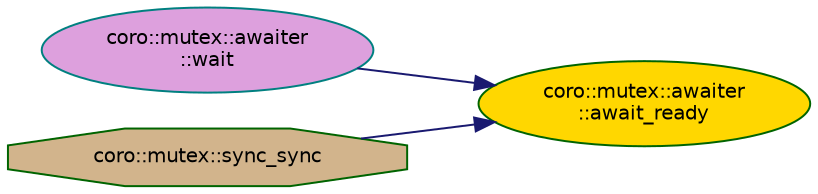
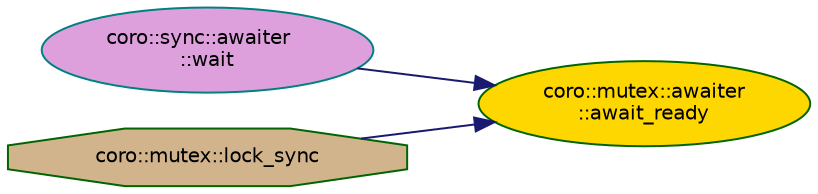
(208, 50) -> (208, 50)
(208, 157) -> (208, 157)
